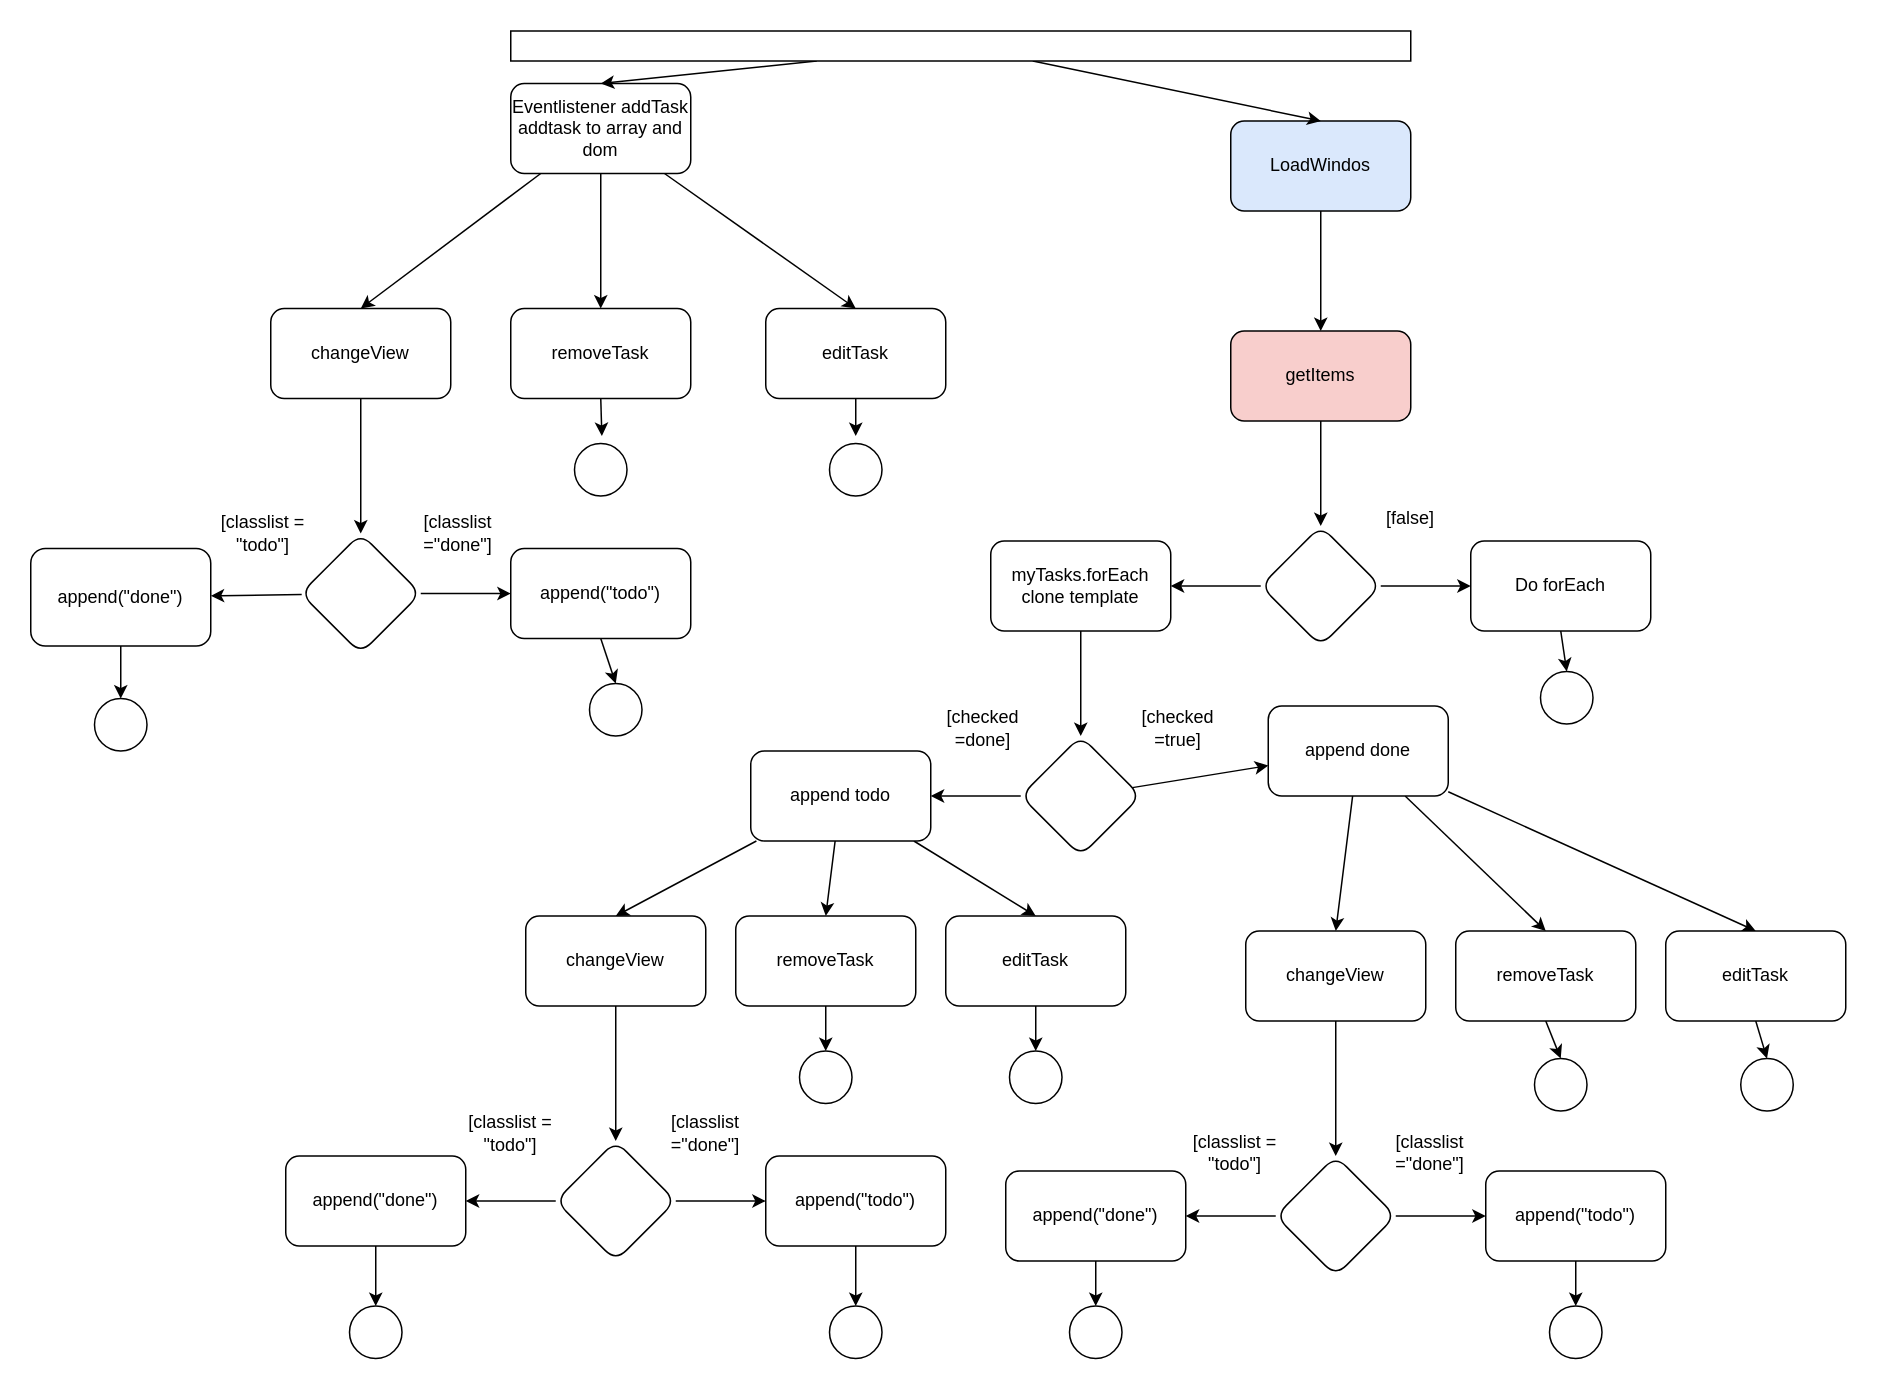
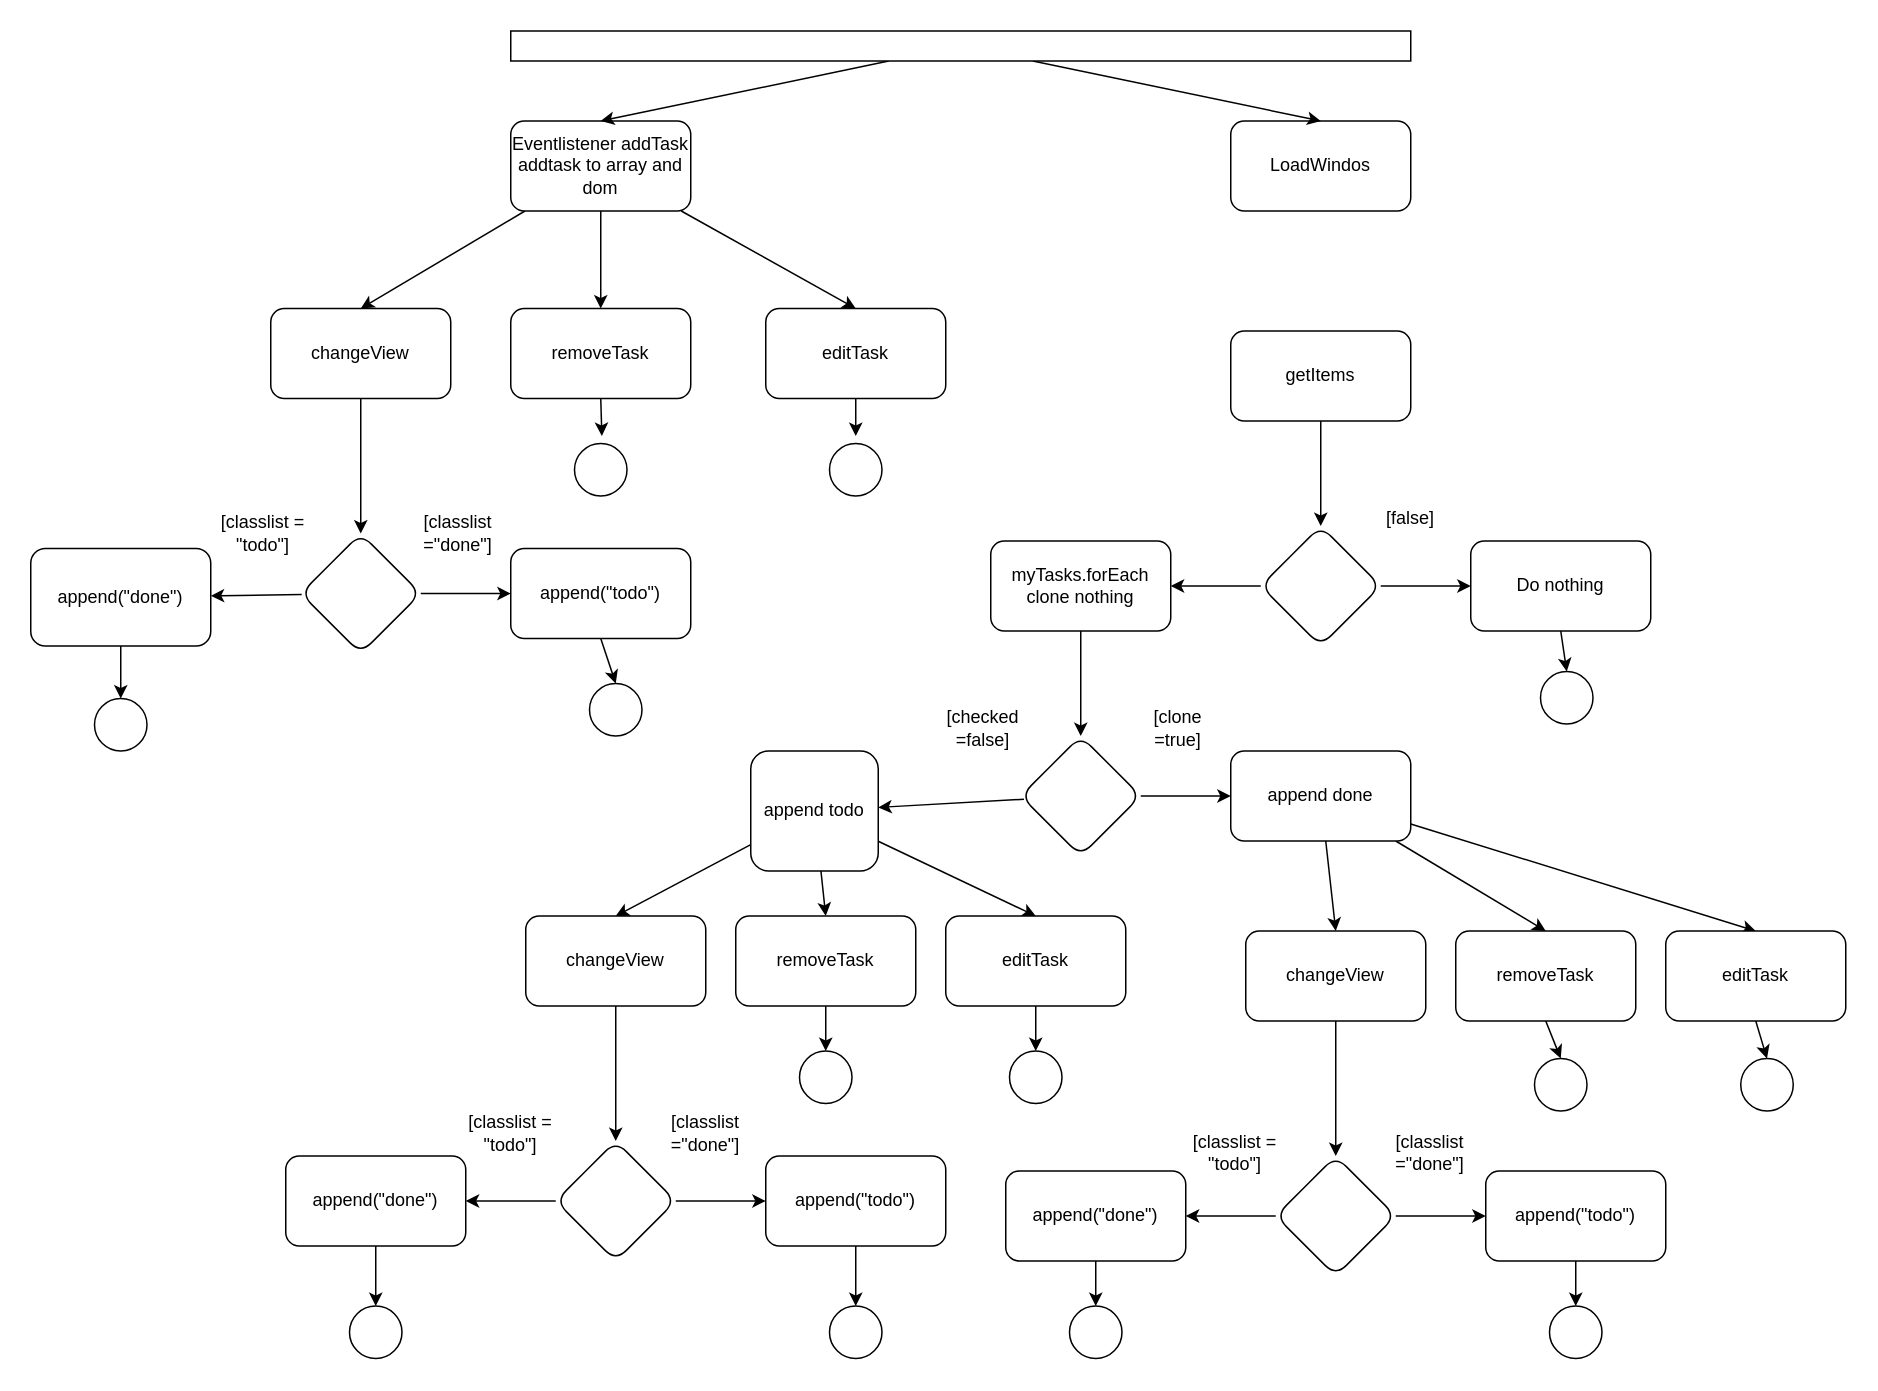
(601, 128) -> (601, 166)
(1321, 166) -> (1321, 166)
(1321, 266) -> none
(1321, 376) -> (1321, 376)
(1081, 586) -> (1081, 586)
(1561, 586) -> (1561, 586)
(983, 728) -> (983, 728)
(1178, 728) -> (1178, 728)
(1358, 751) -> (1321, 796)
(841, 796) -> (815, 811)
